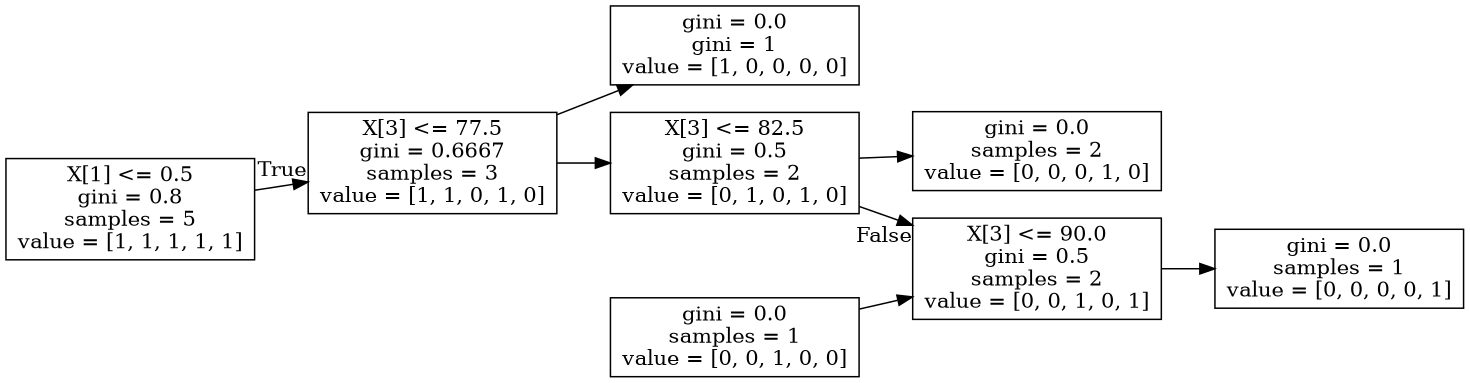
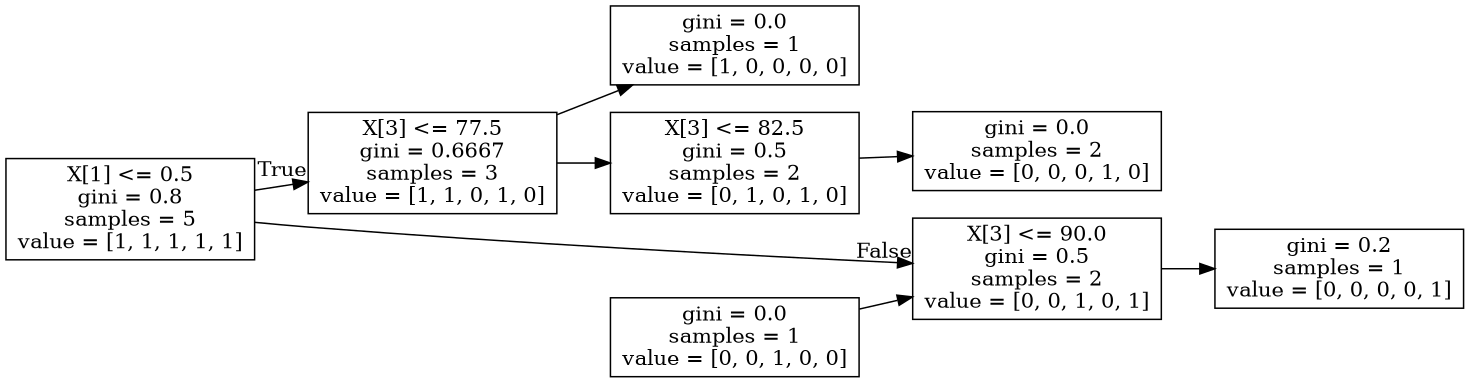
(735, 45) -> (735, 45)
(879, 213) -> (576, 245)
(1339, 269) -> (1339, 269)
